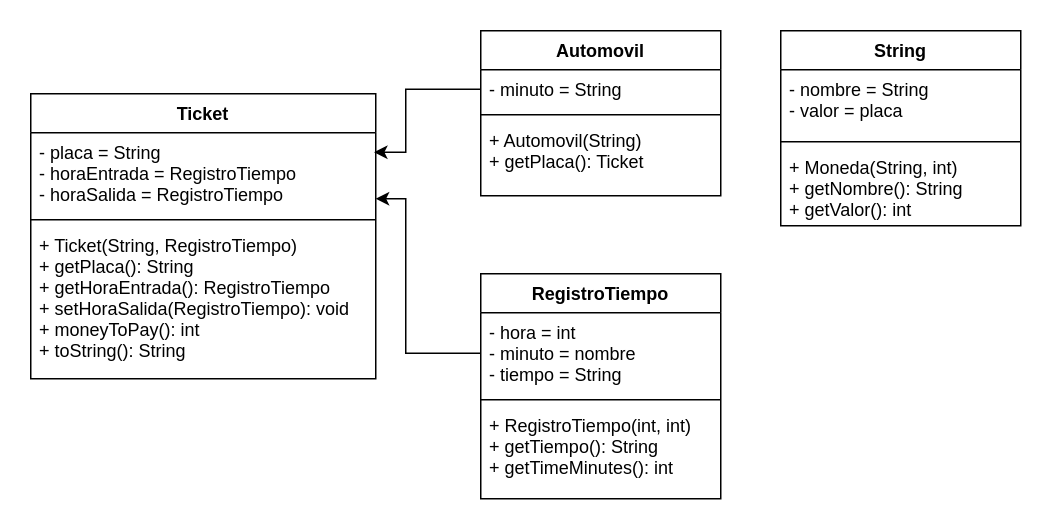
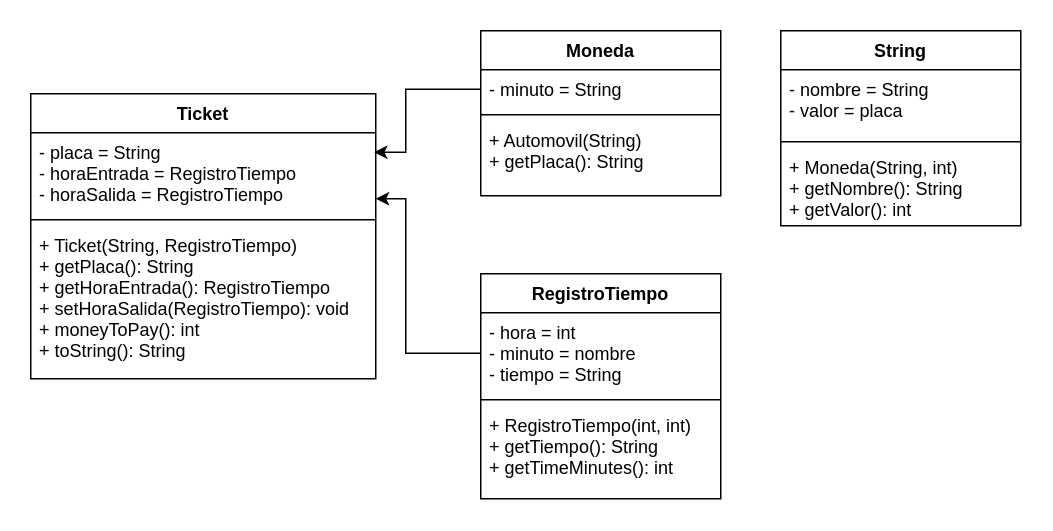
(600, 51) -> (600, 51)
(575, 141) -> (575, 141)
